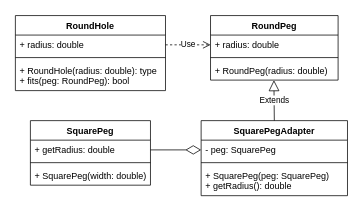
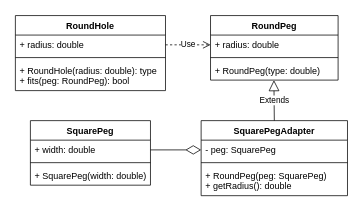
(274, 71) -> (270, 71)
(77, 150) -> (66, 150)
(270, 176) -> (267, 176)
